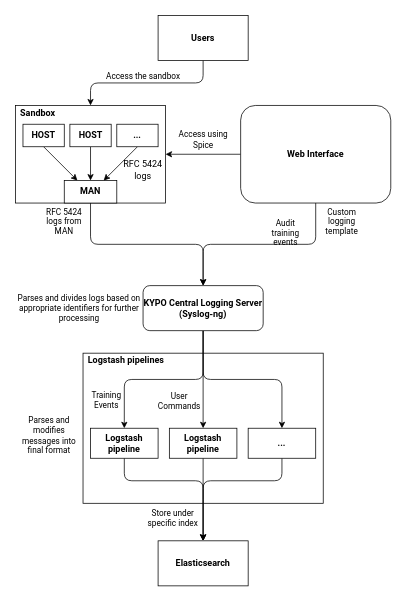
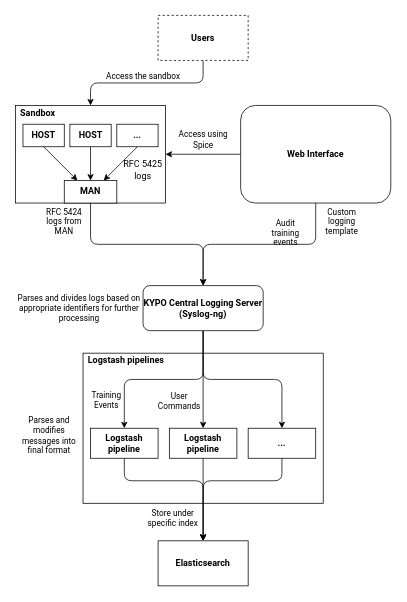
(203, 38) -> (203, 38)
(143, 170) -> (143, 170)
